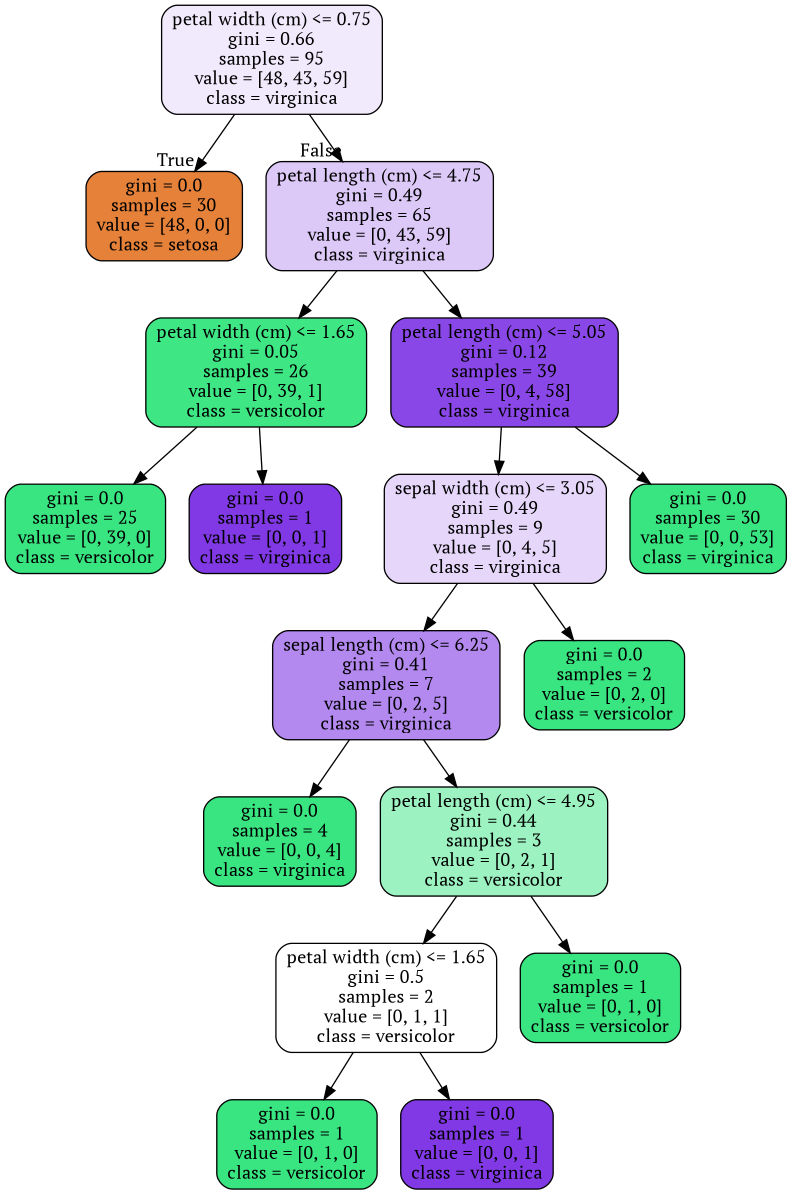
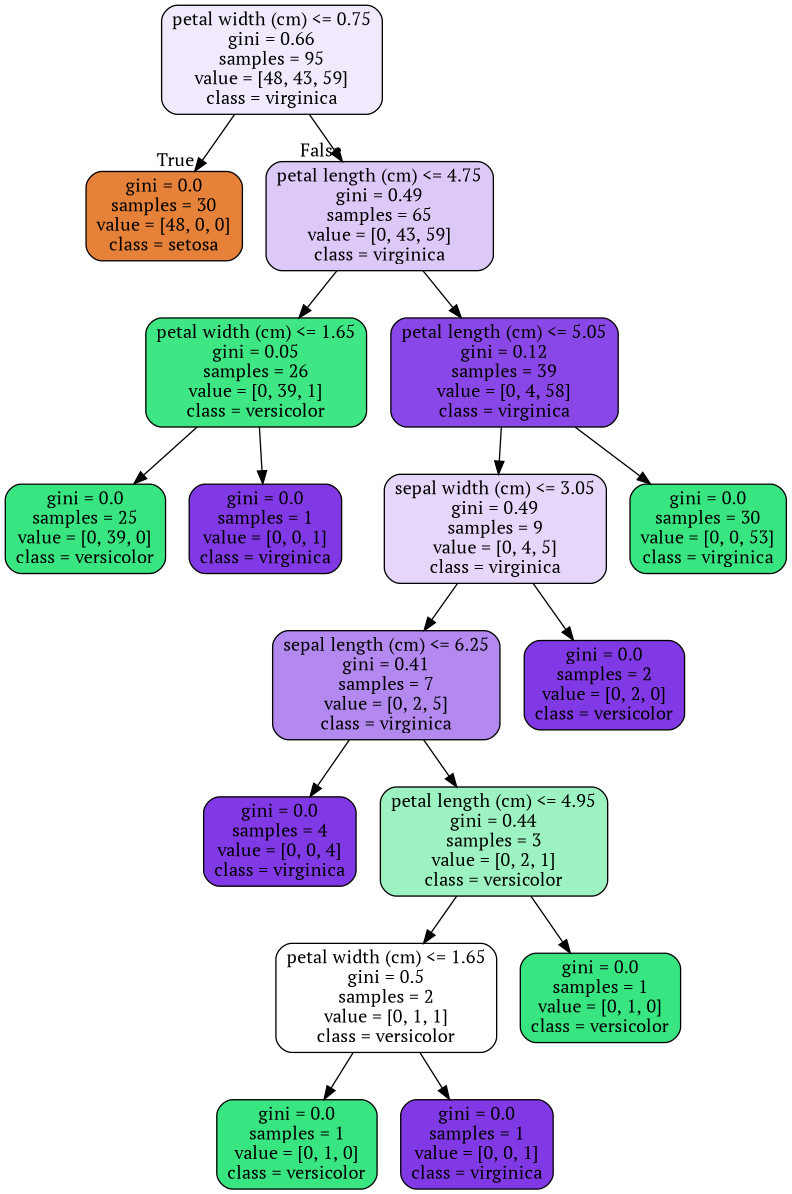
(604, 685) -> (604, 685)
(280, 842) -> (280, 842)
